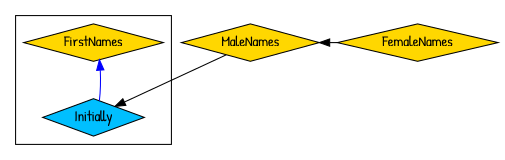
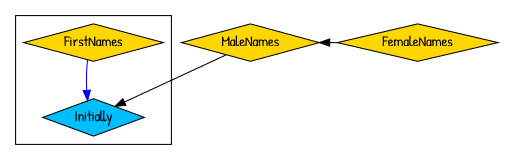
(100, 86) -> (87, 75)
